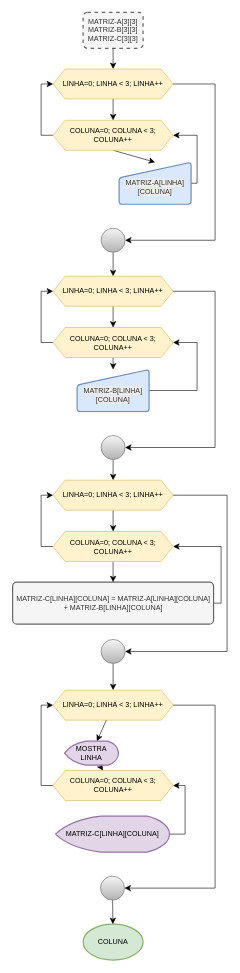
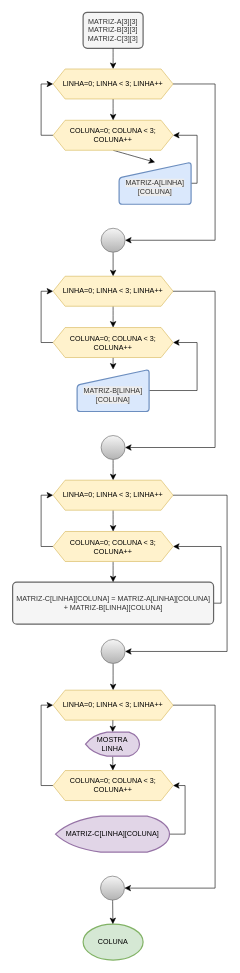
(113, 30) -> (113, 30)
(92, 753) -> (113, 744)
